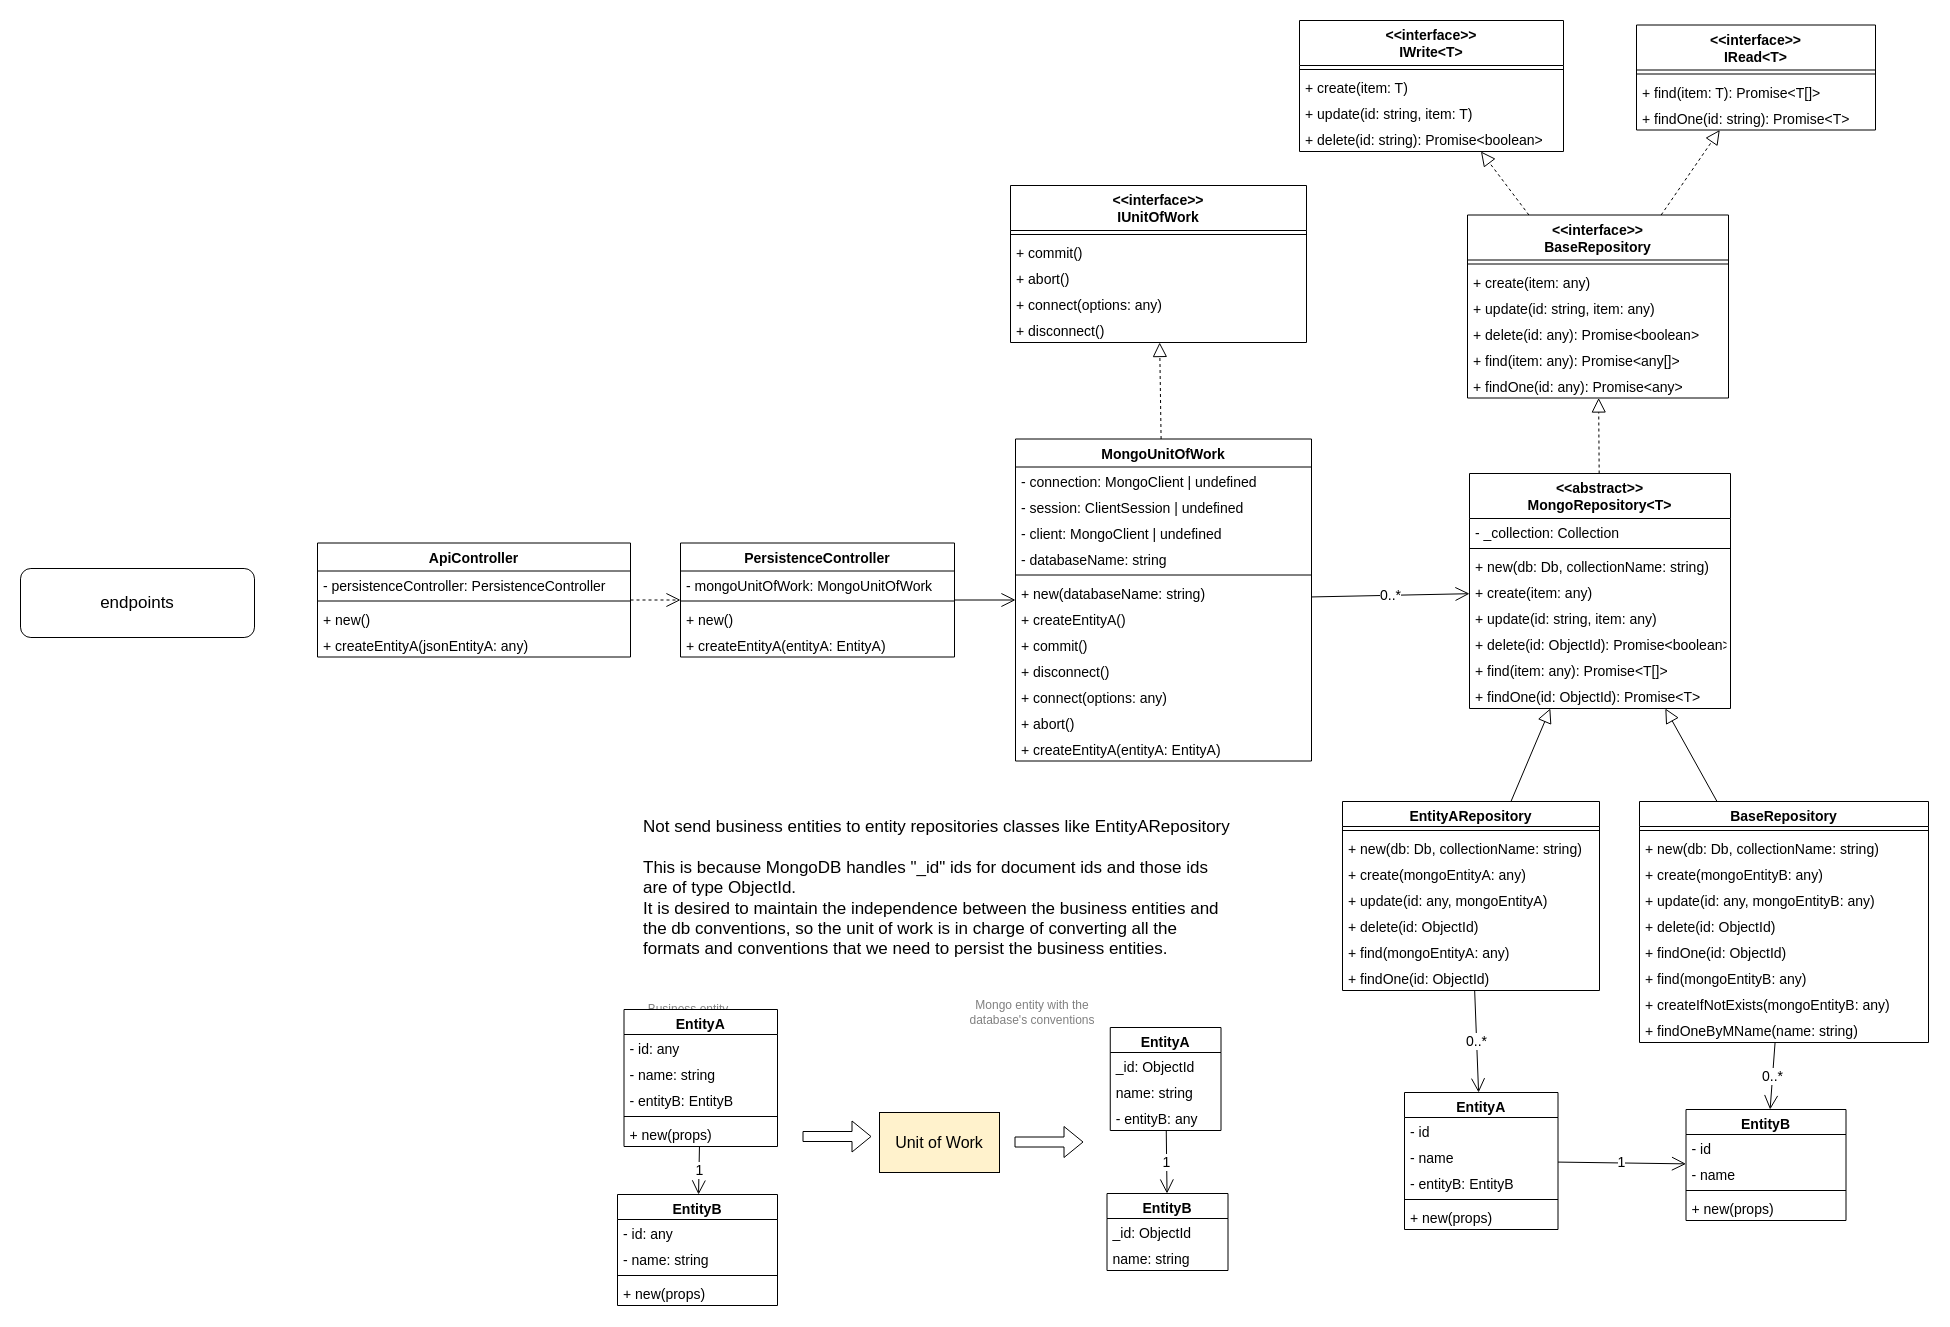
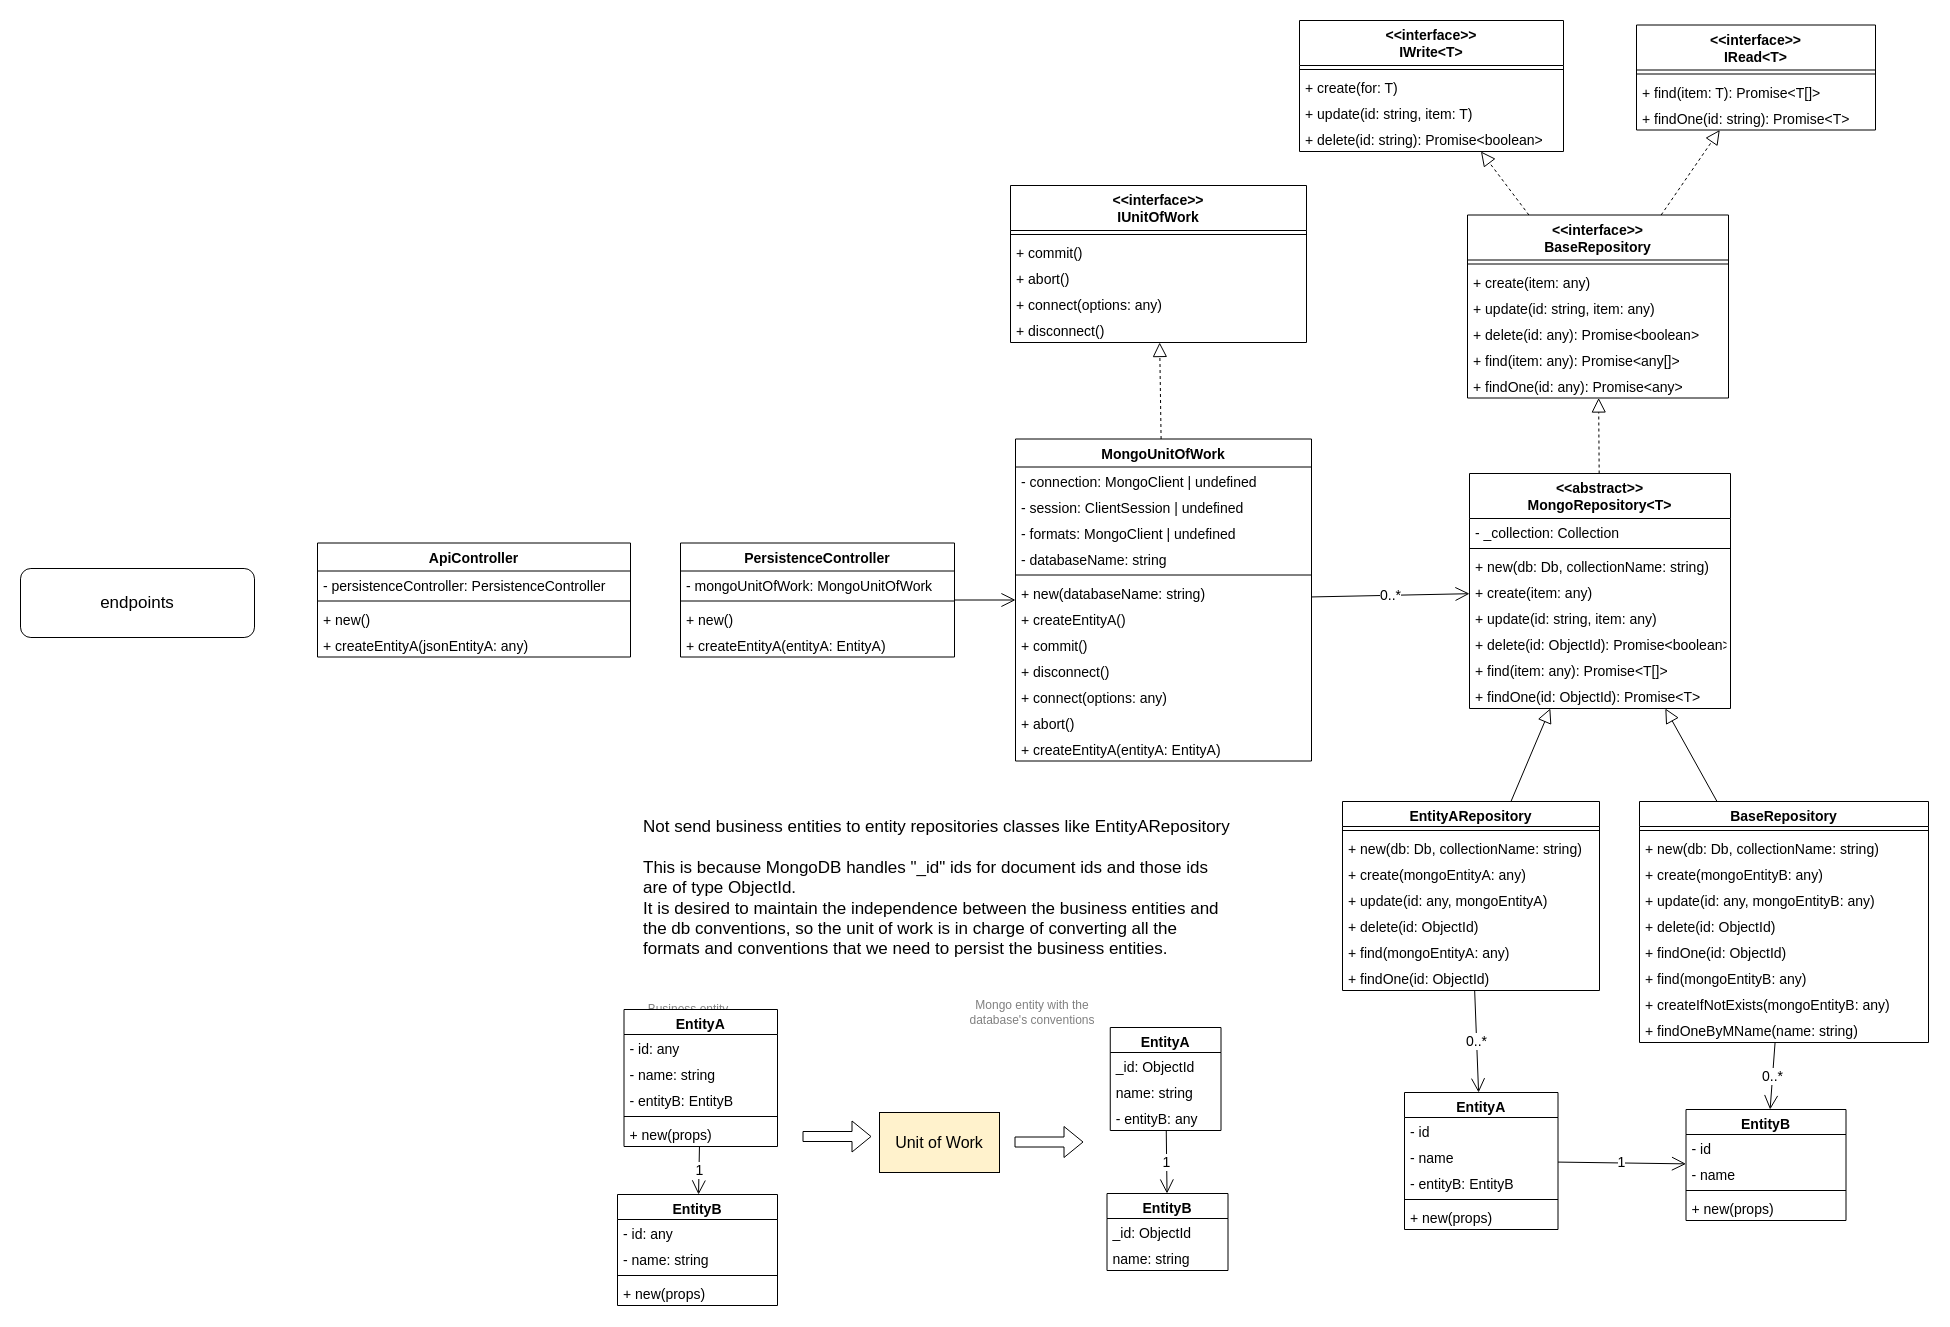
(1364, 88) -> (1362, 88)
(1130, 534) -> (1138, 534)
(655, 600) -> none
